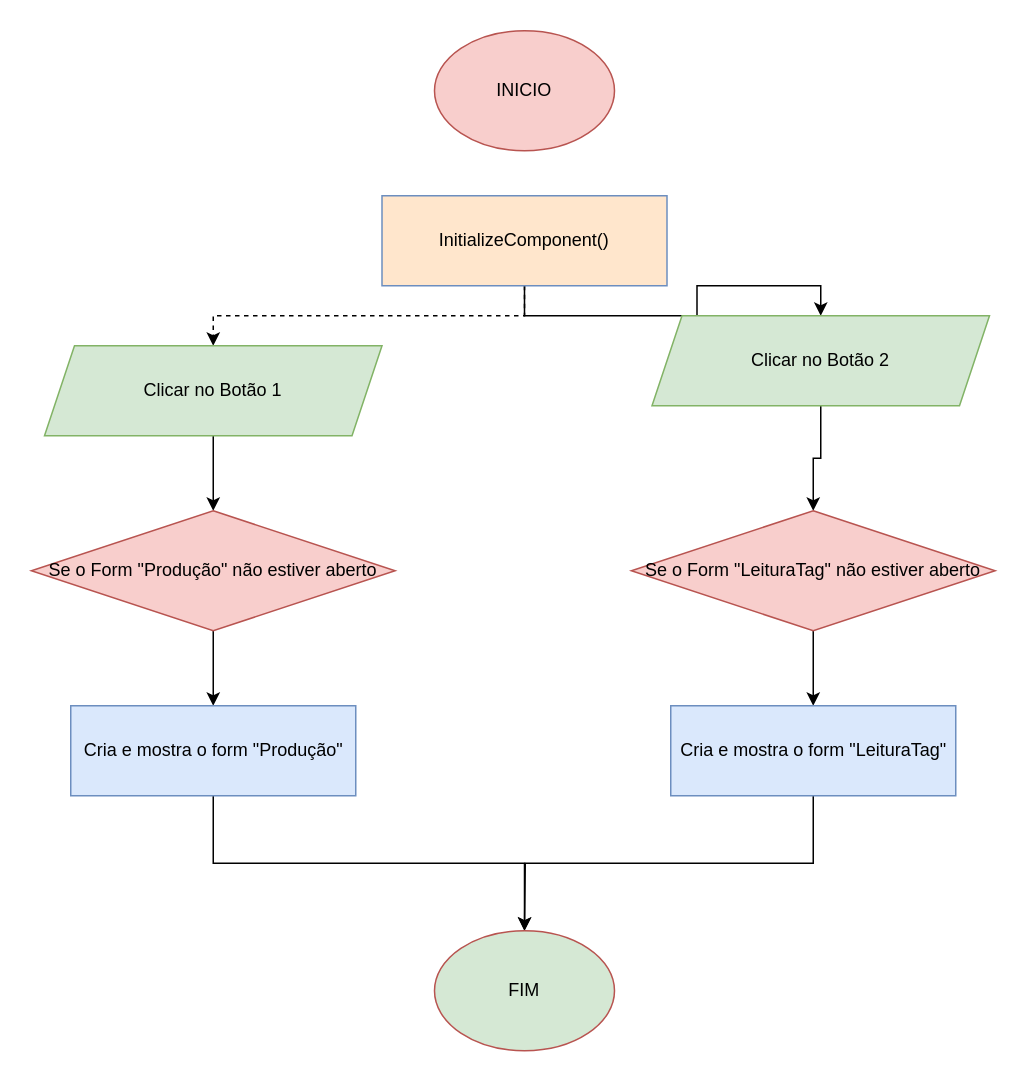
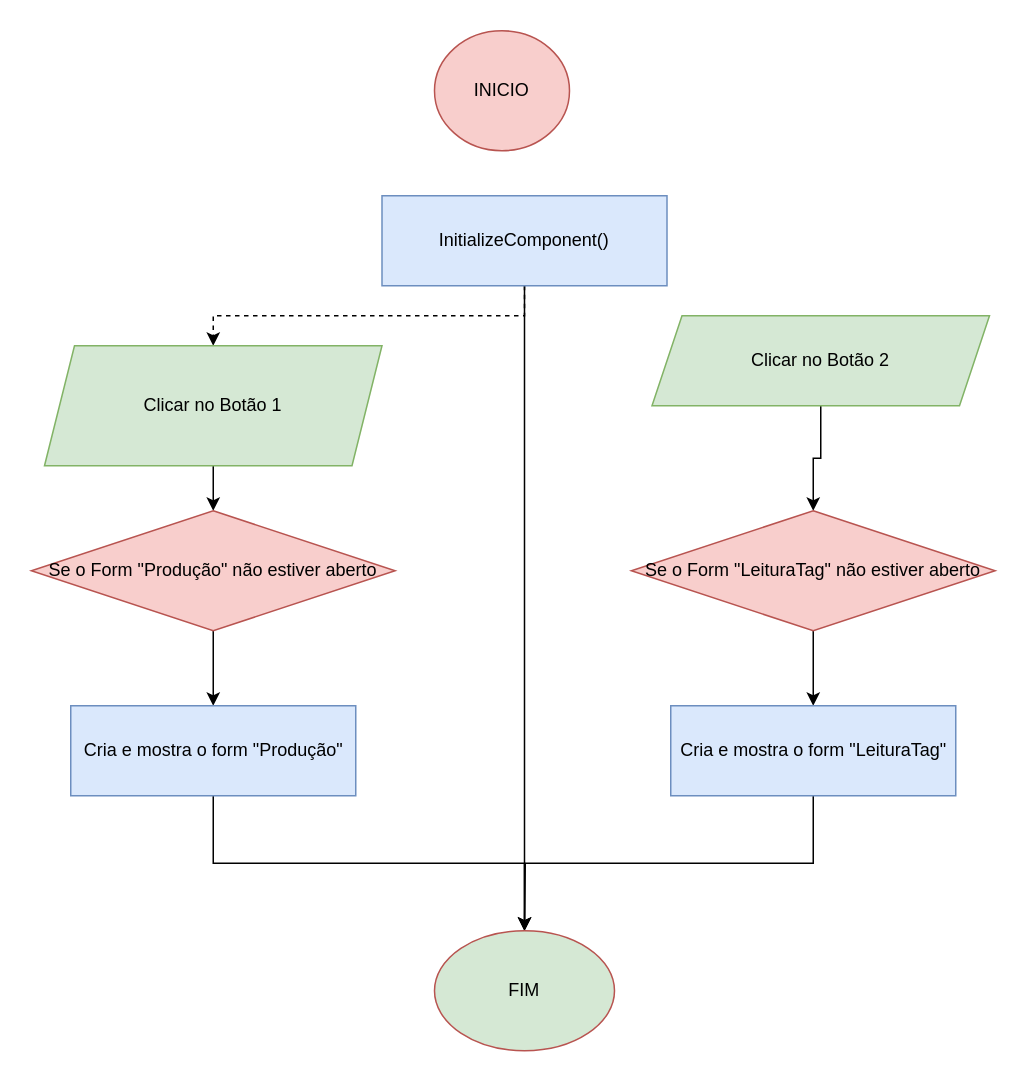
(524, 91) -> (502, 91)
(524, 241) -> (524, 241)
(752, 286) -> (524, 589)
(213, 391) -> (213, 406)
